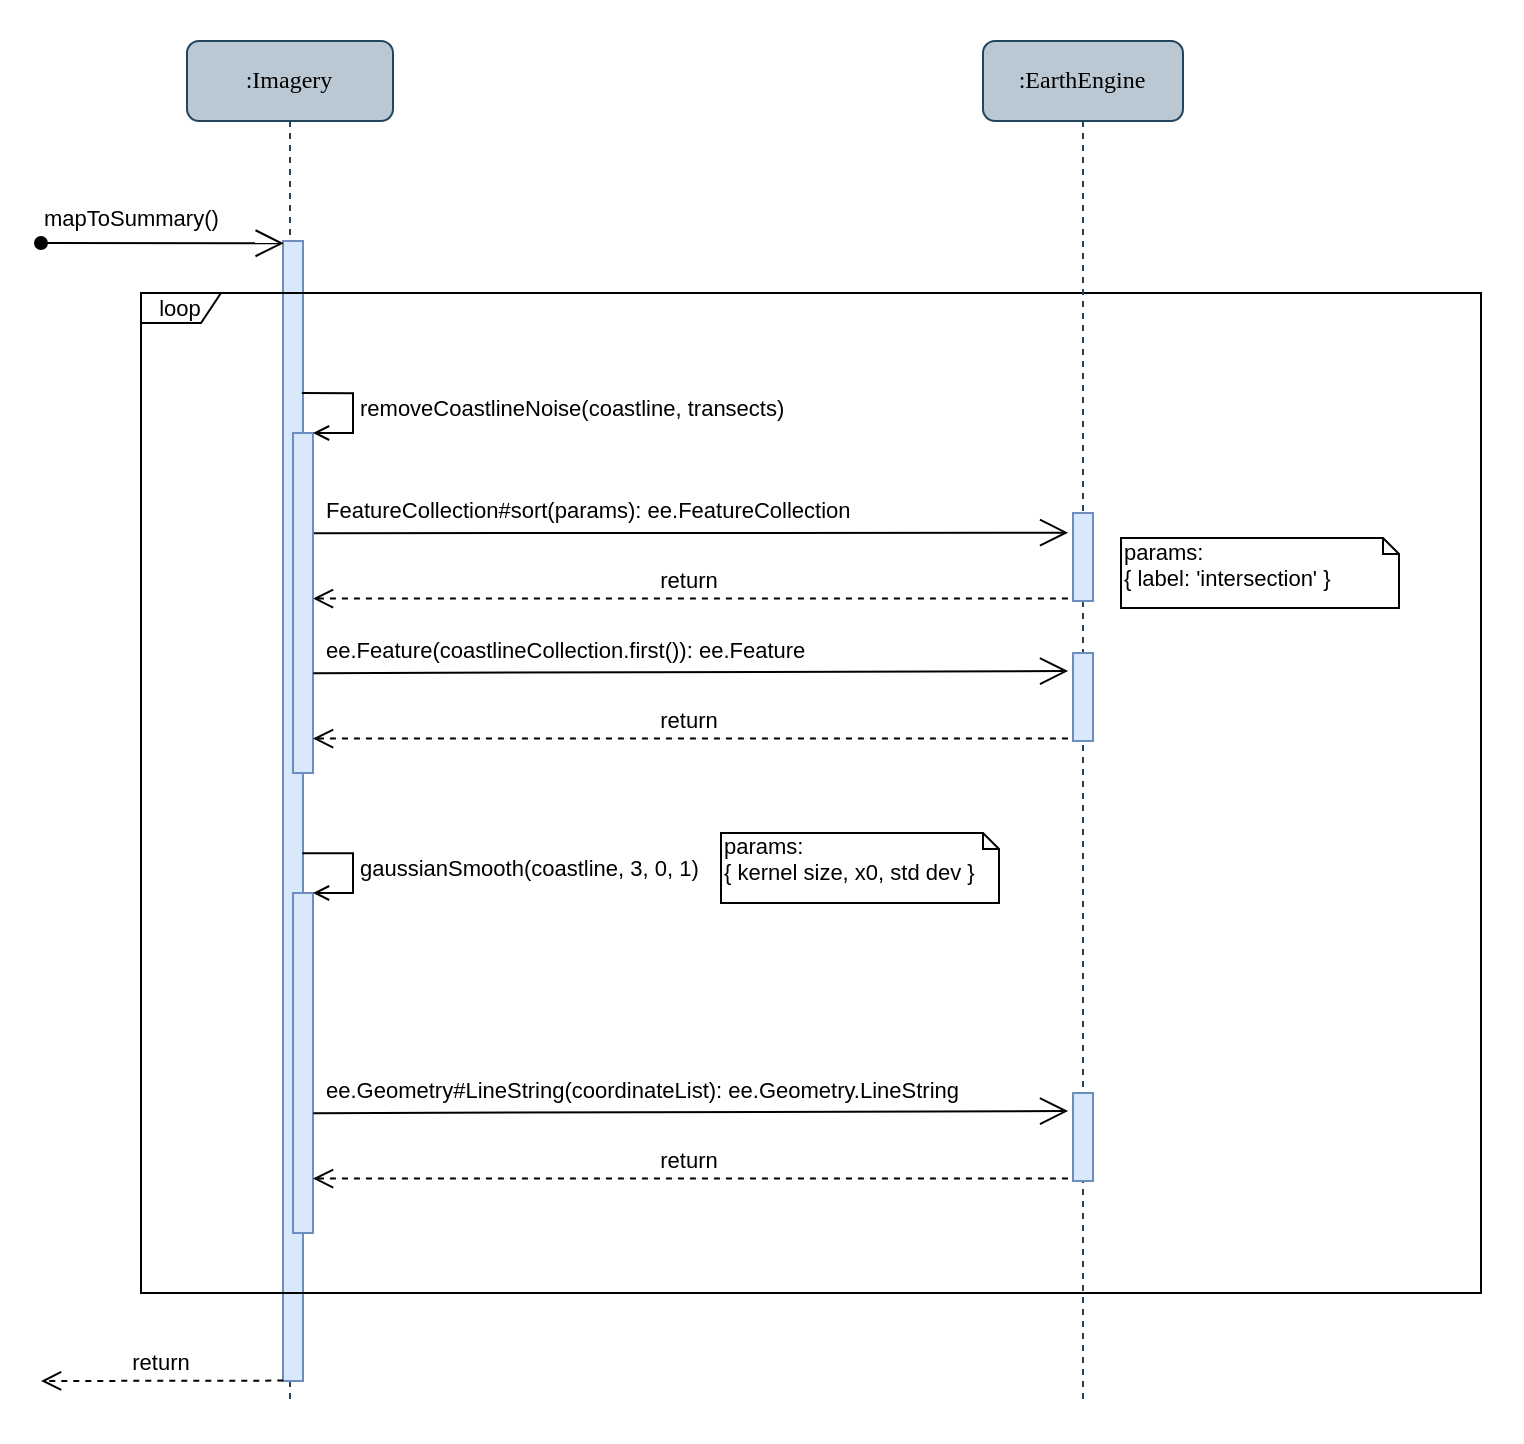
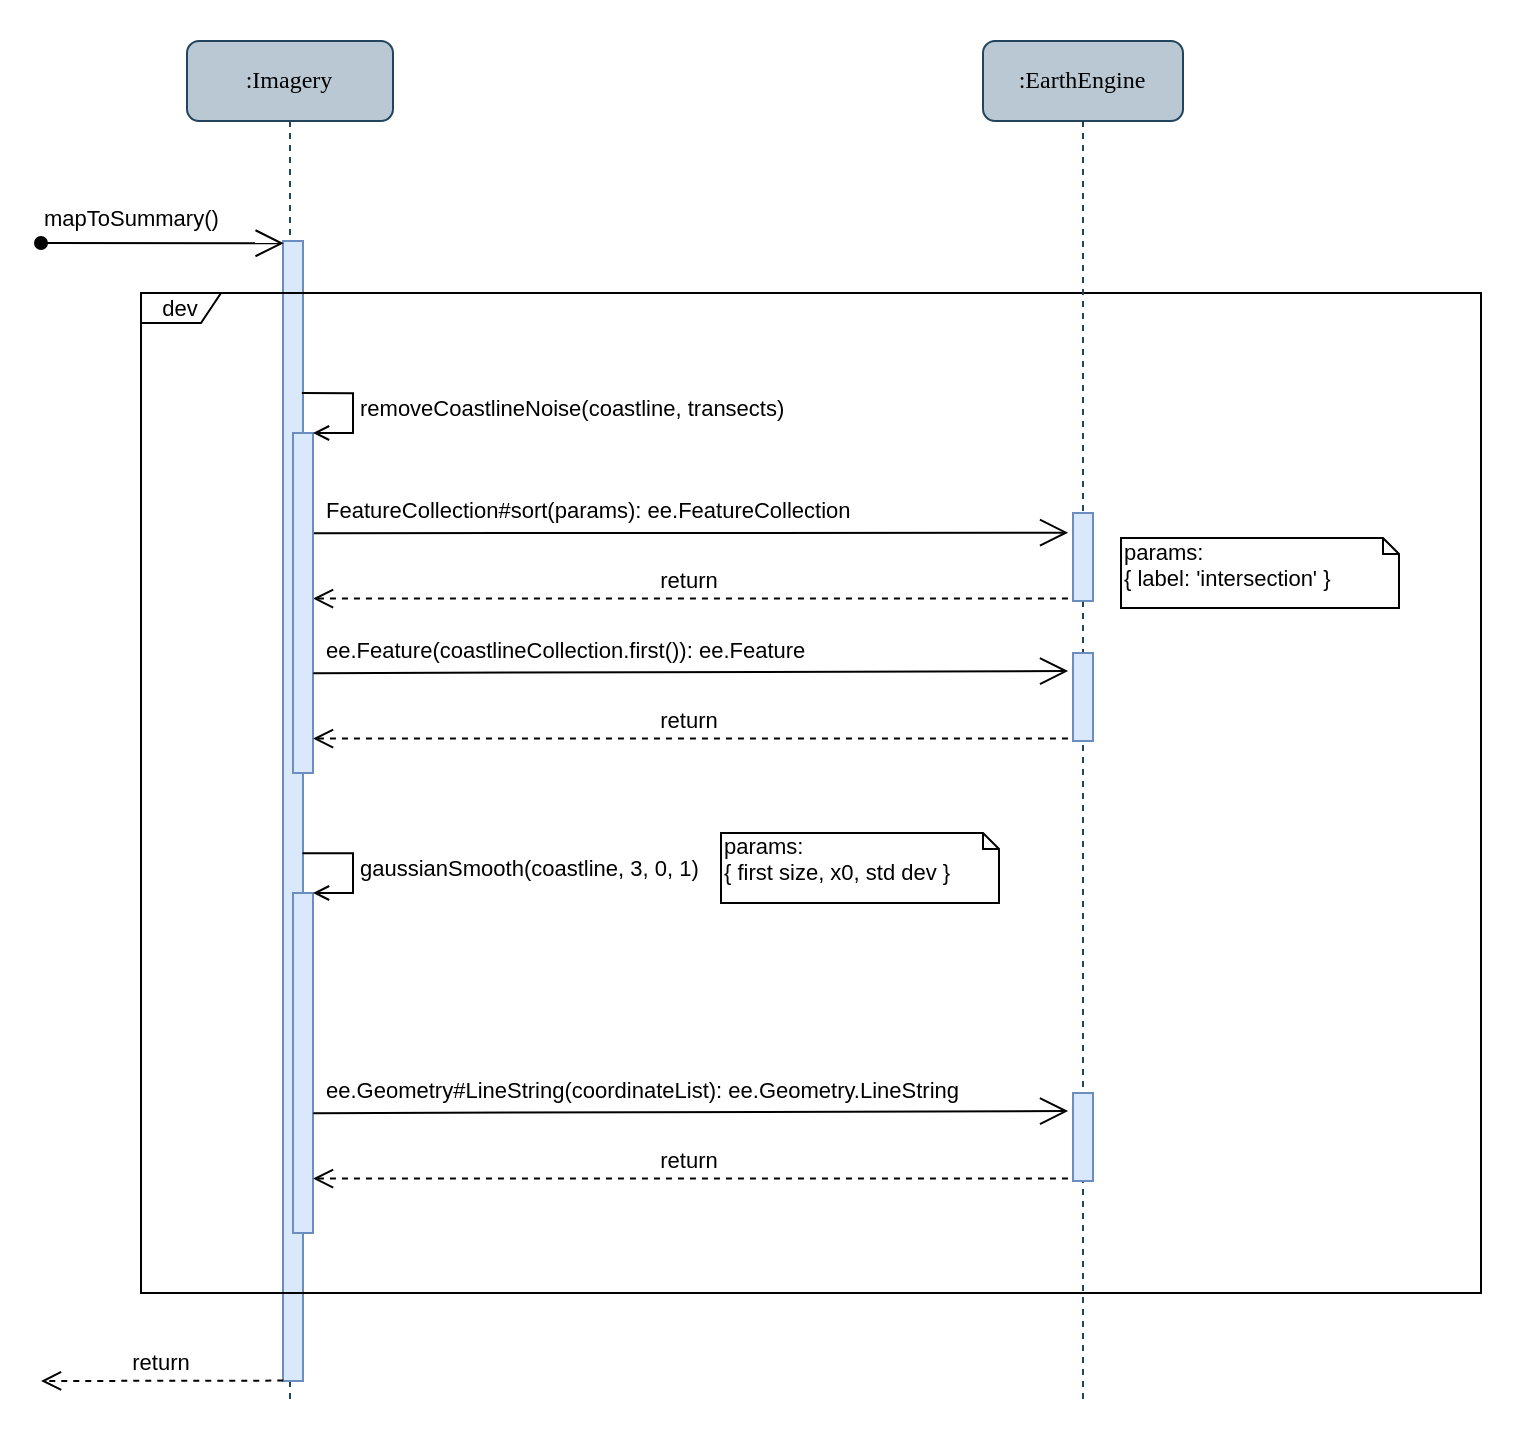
(181, 309) -> (181, 309)
(862, 875) -> (862, 875)
